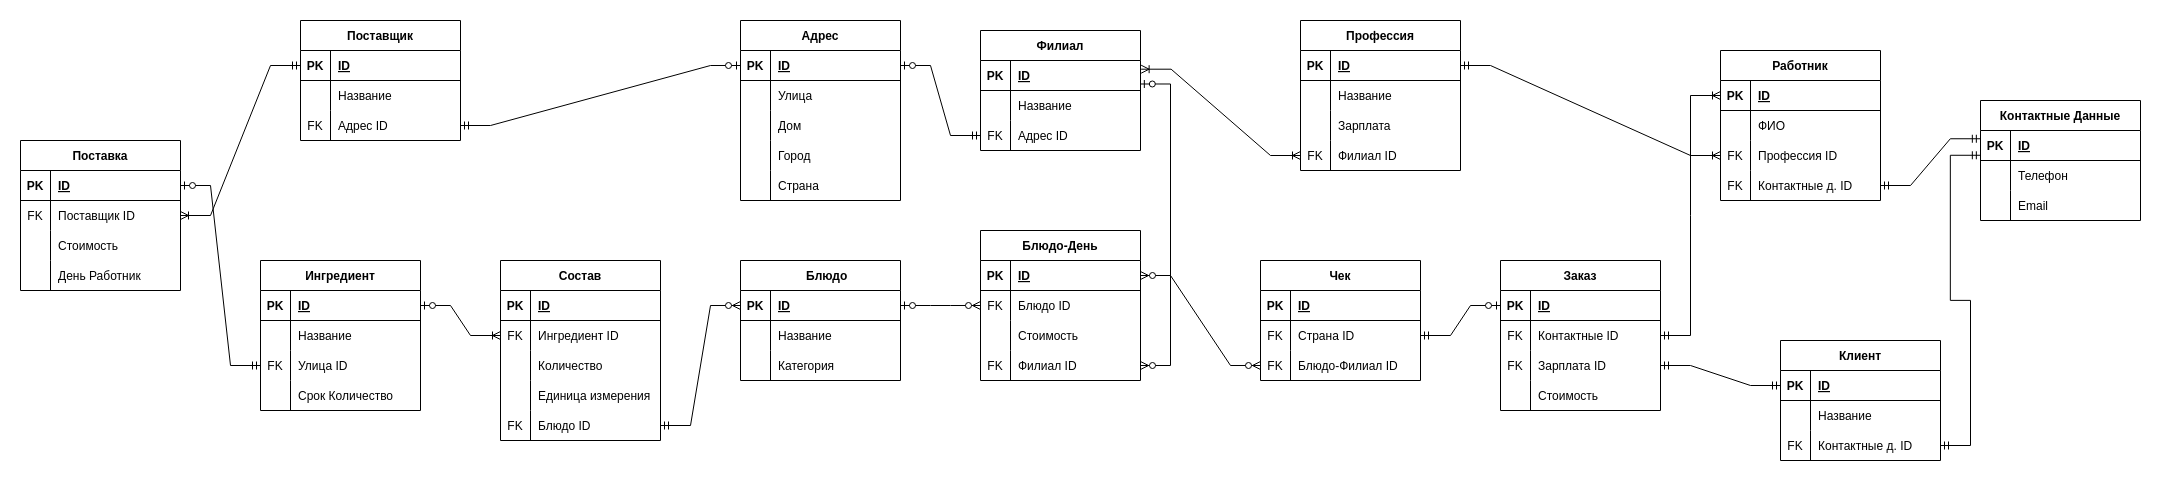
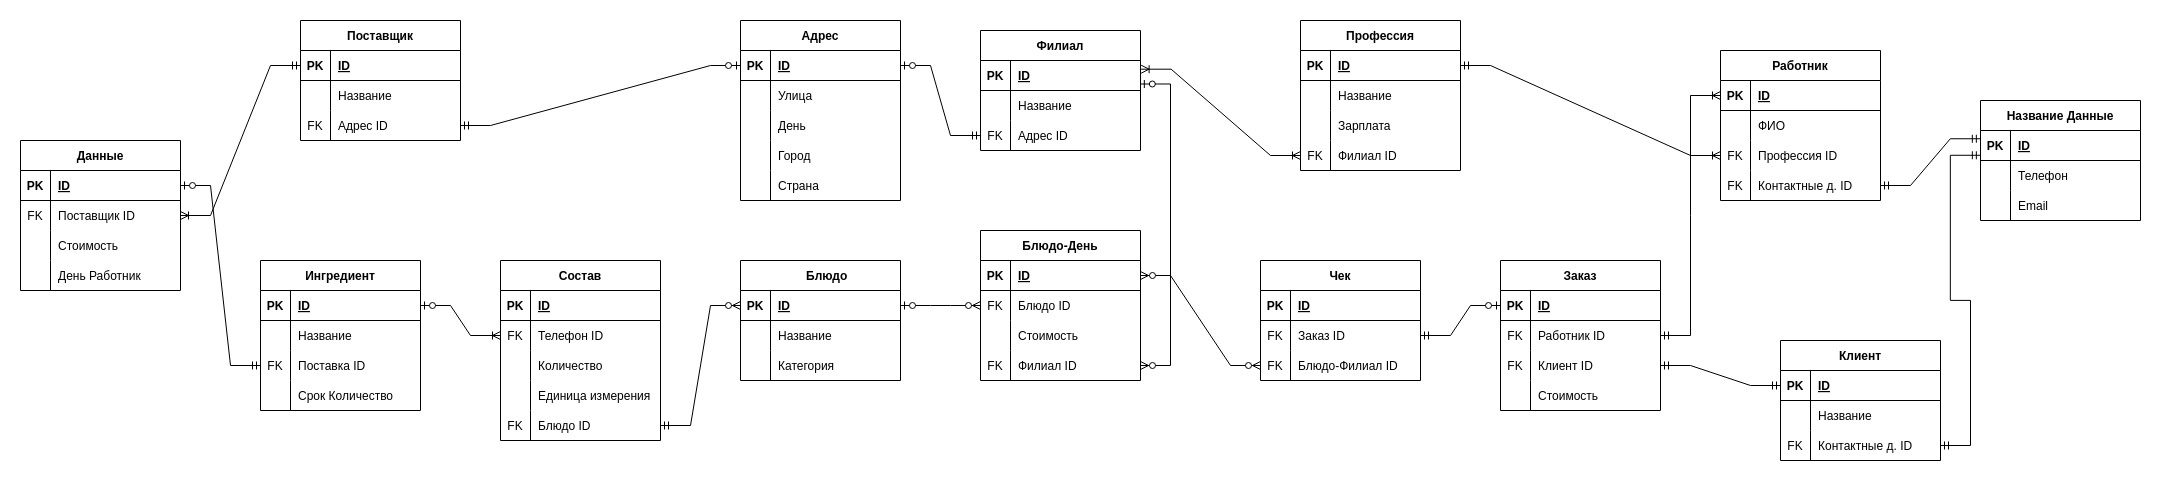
(2060, 116) -> (2060, 116)
(788, 126) -> (791, 126)
(100, 156) -> (100, 156)
(580, 336) -> (570, 336)
(1327, 336) -> (1323, 336)
(1580, 336) -> (1573, 336)
(323, 366) -> (333, 366)
(1573, 366) -> (1567, 366)
